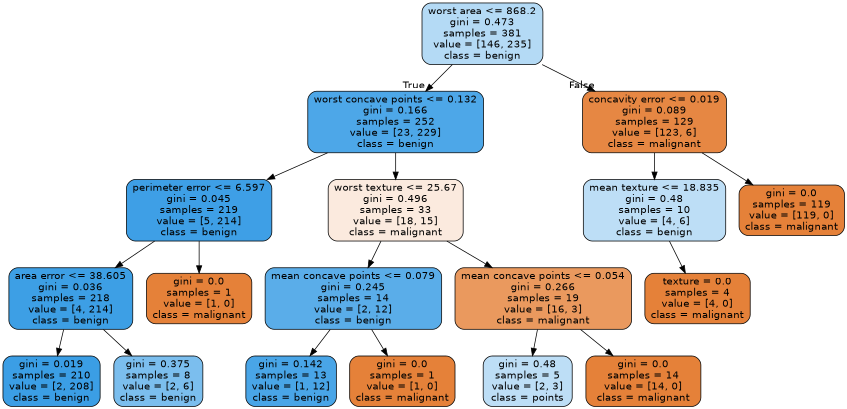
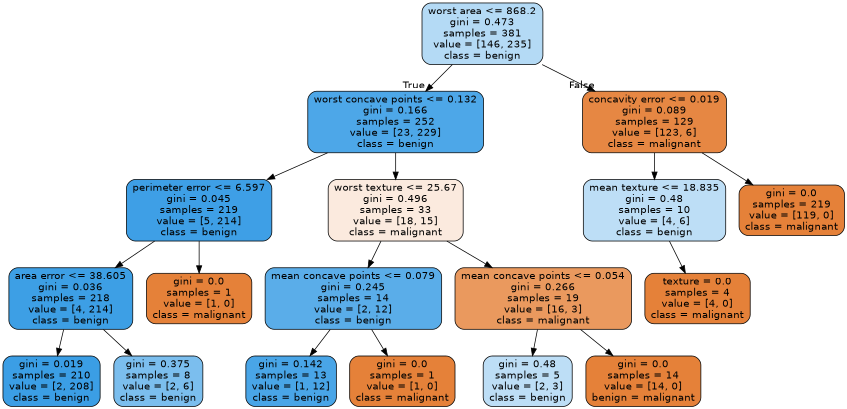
(792, 210) -> (792, 210)
(528, 381) -> (528, 381)
(643, 381) -> (643, 381)
